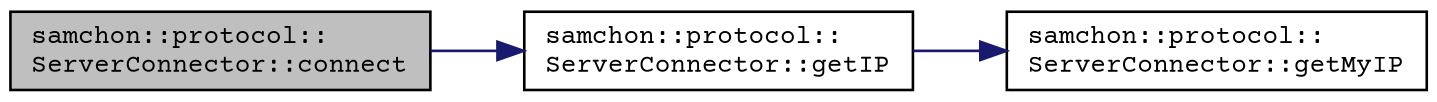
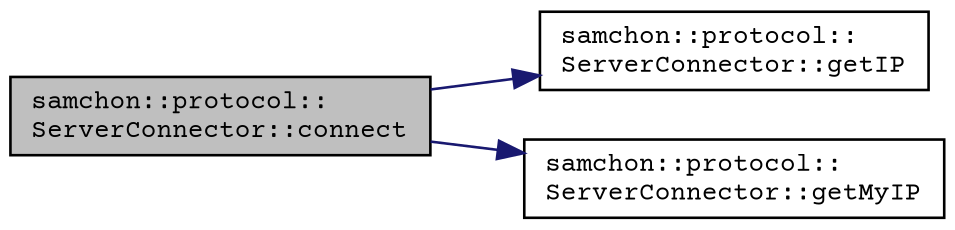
(947, 51) -> (464, 146)
